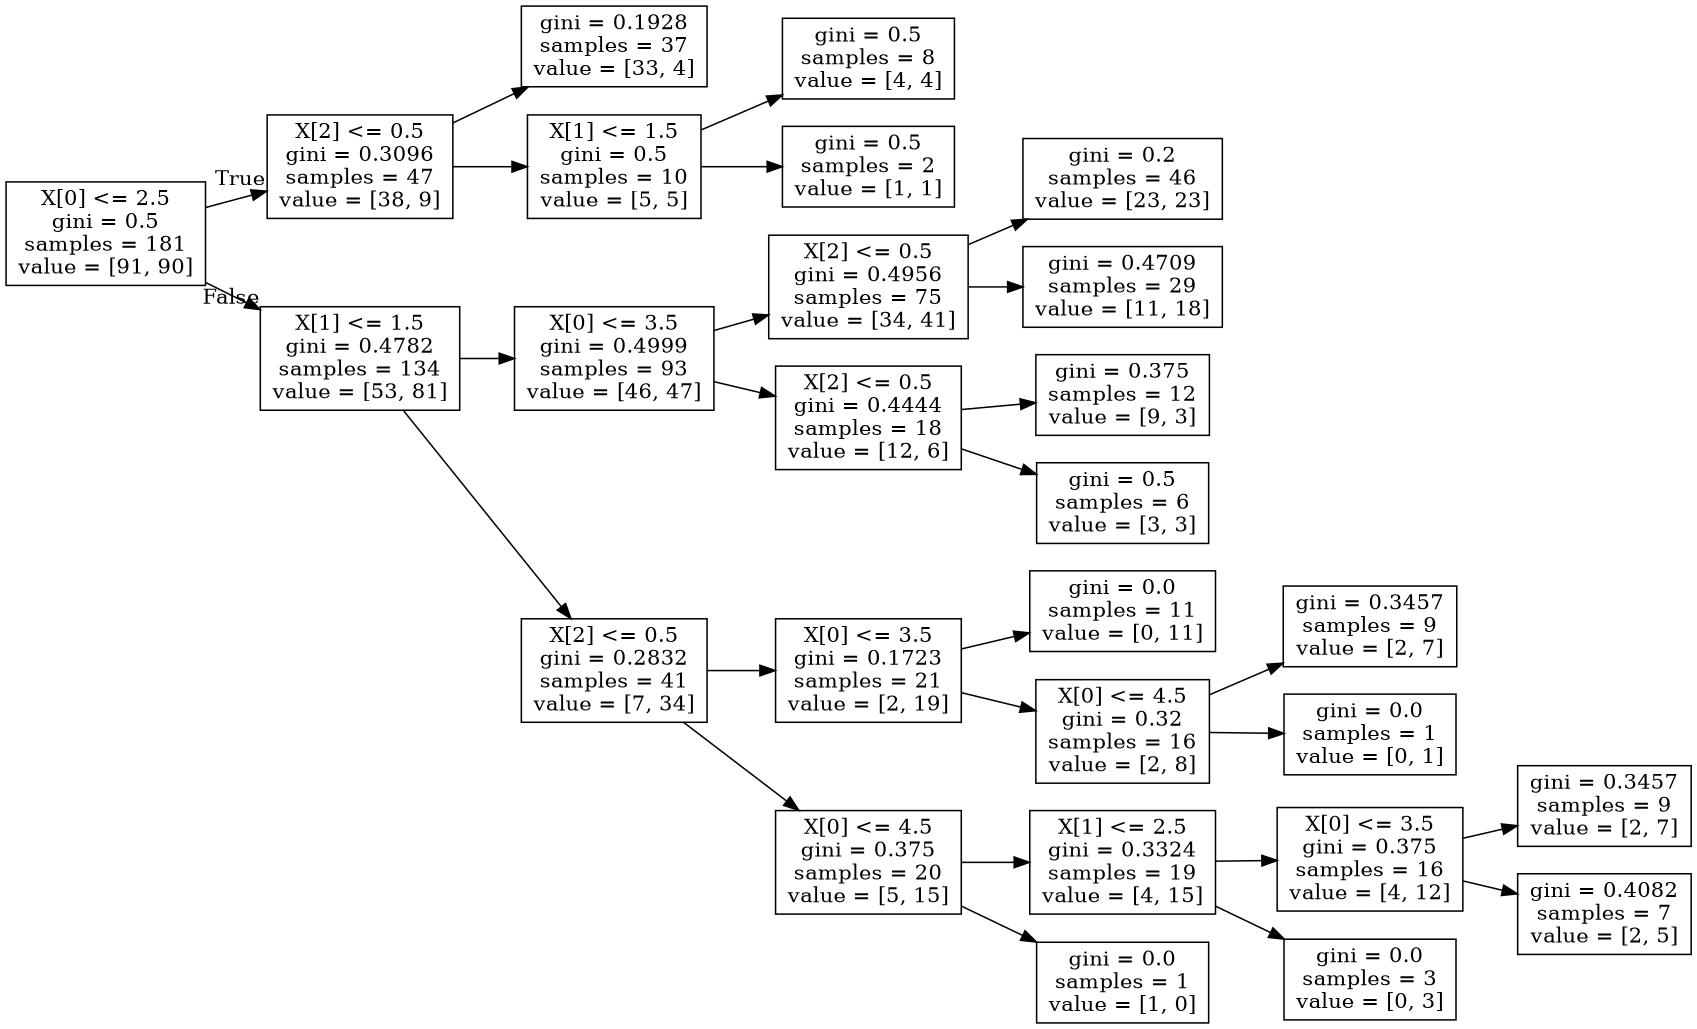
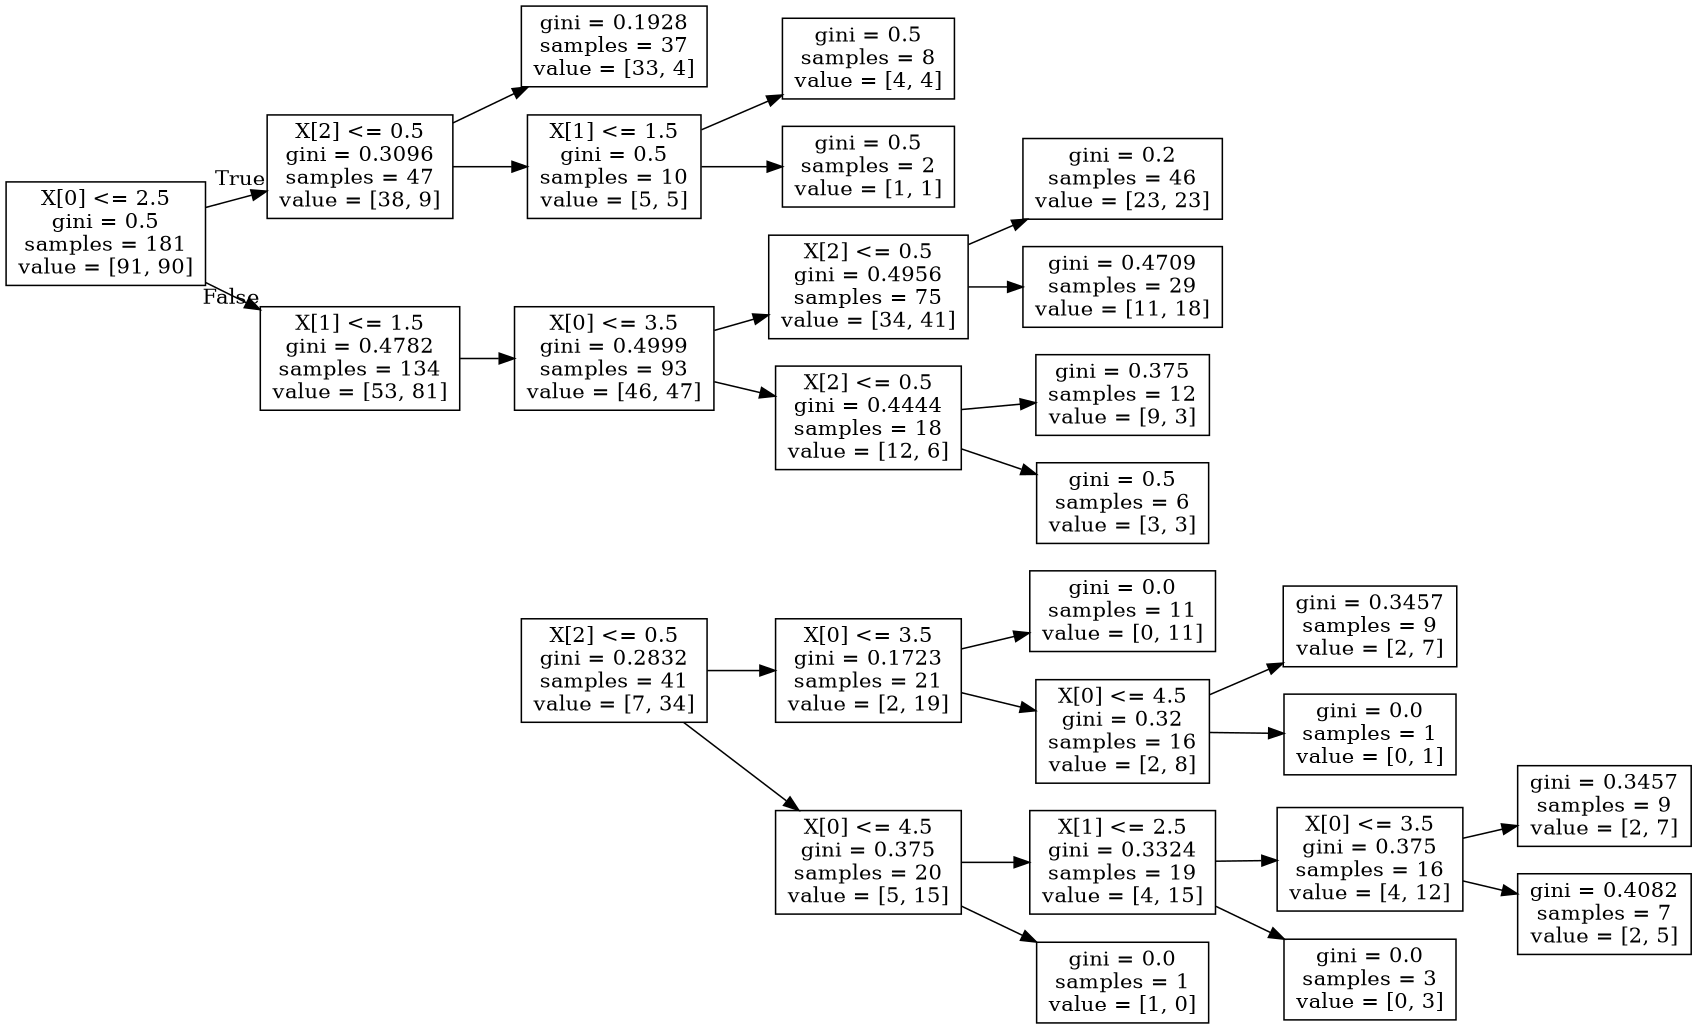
(482, 509) -> none
